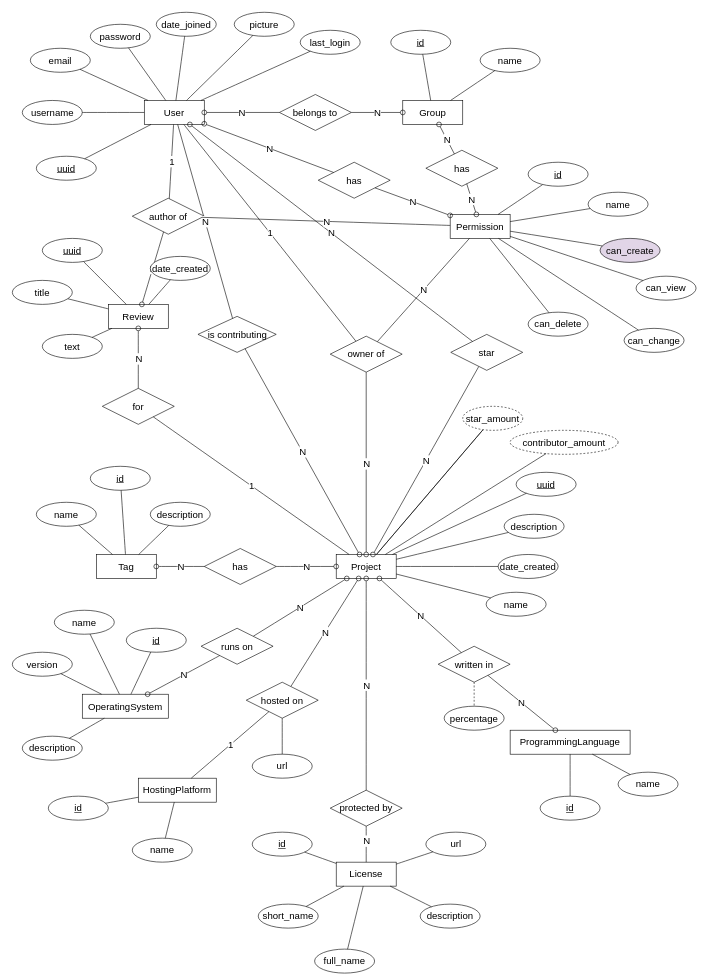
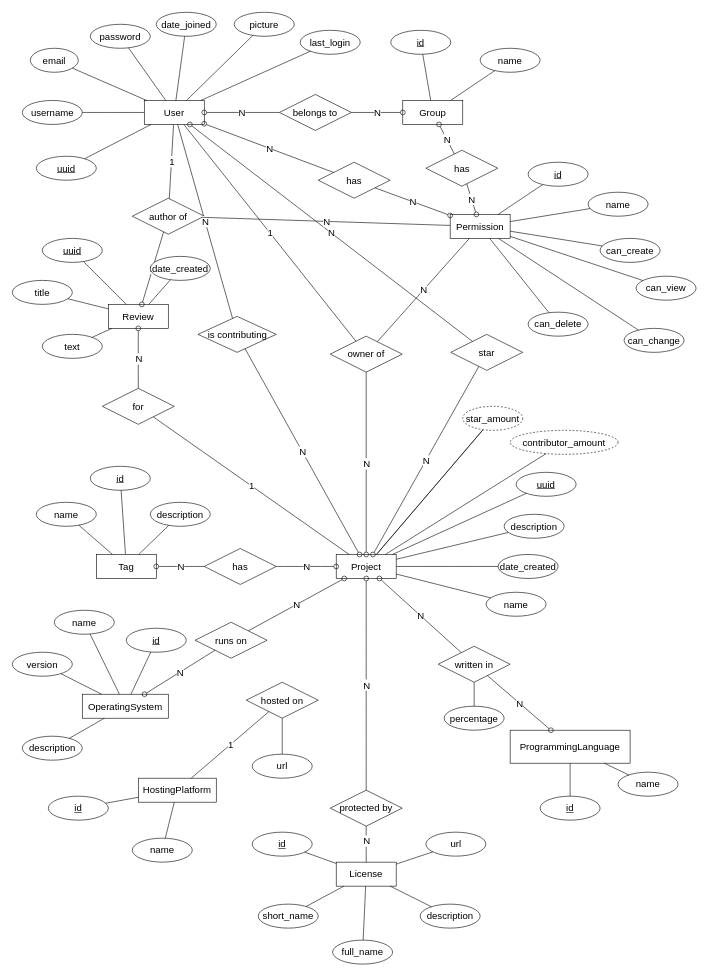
(60, 60) -> (54, 60)
(630, 251) -> (630, 251)
(324, 634) -> none
(237, 647) -> (231, 641)
(474, 693) -> (474, 693)
(570, 743) -> (570, 747)
(345, 962) -> (363, 953)
